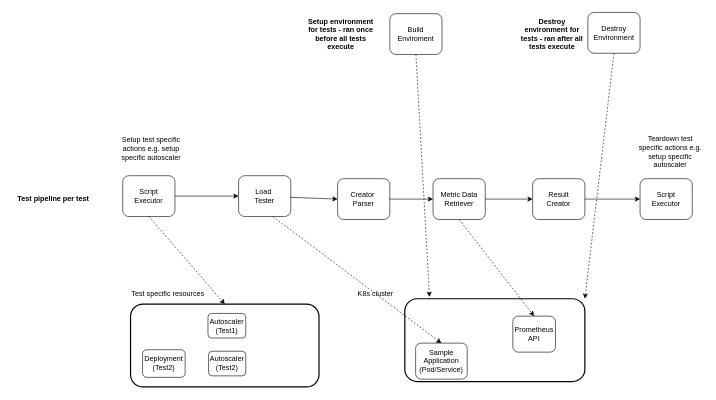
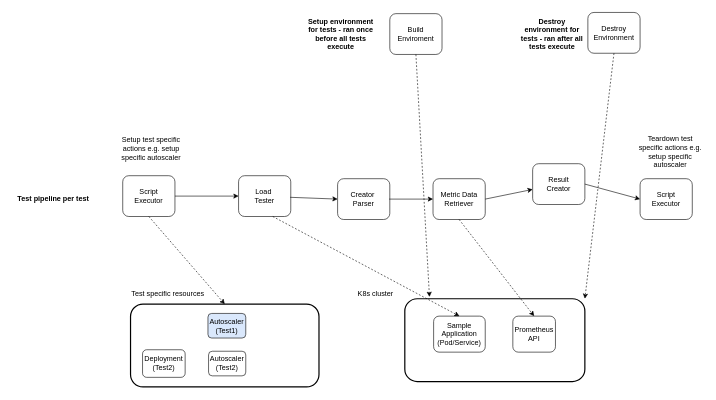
(559, 199) -> (559, 184)
(227, 326) -> (227, 326)
(441, 361) -> (459, 334)
